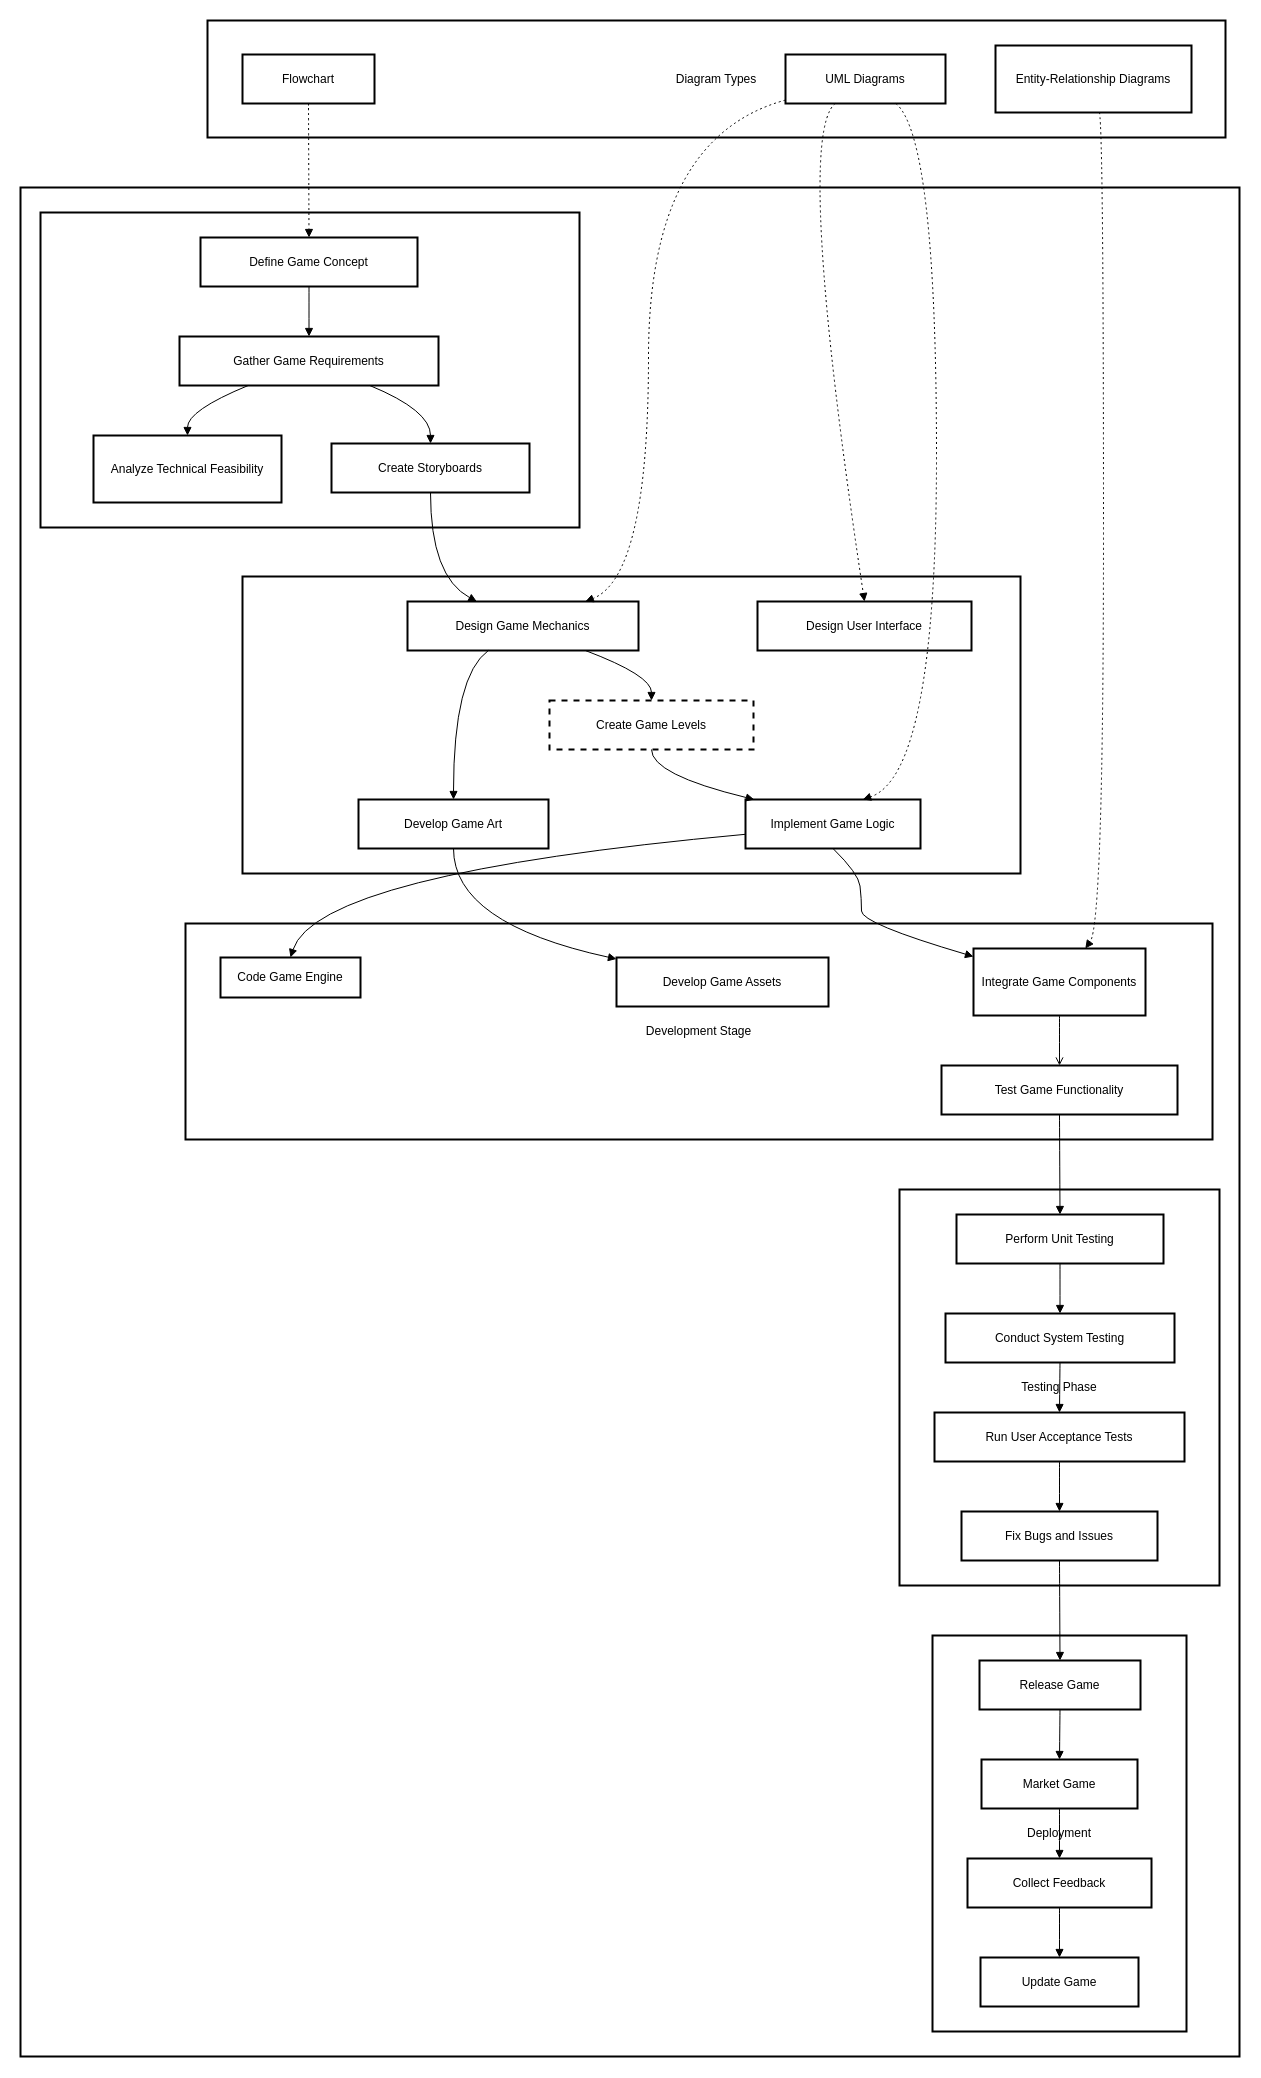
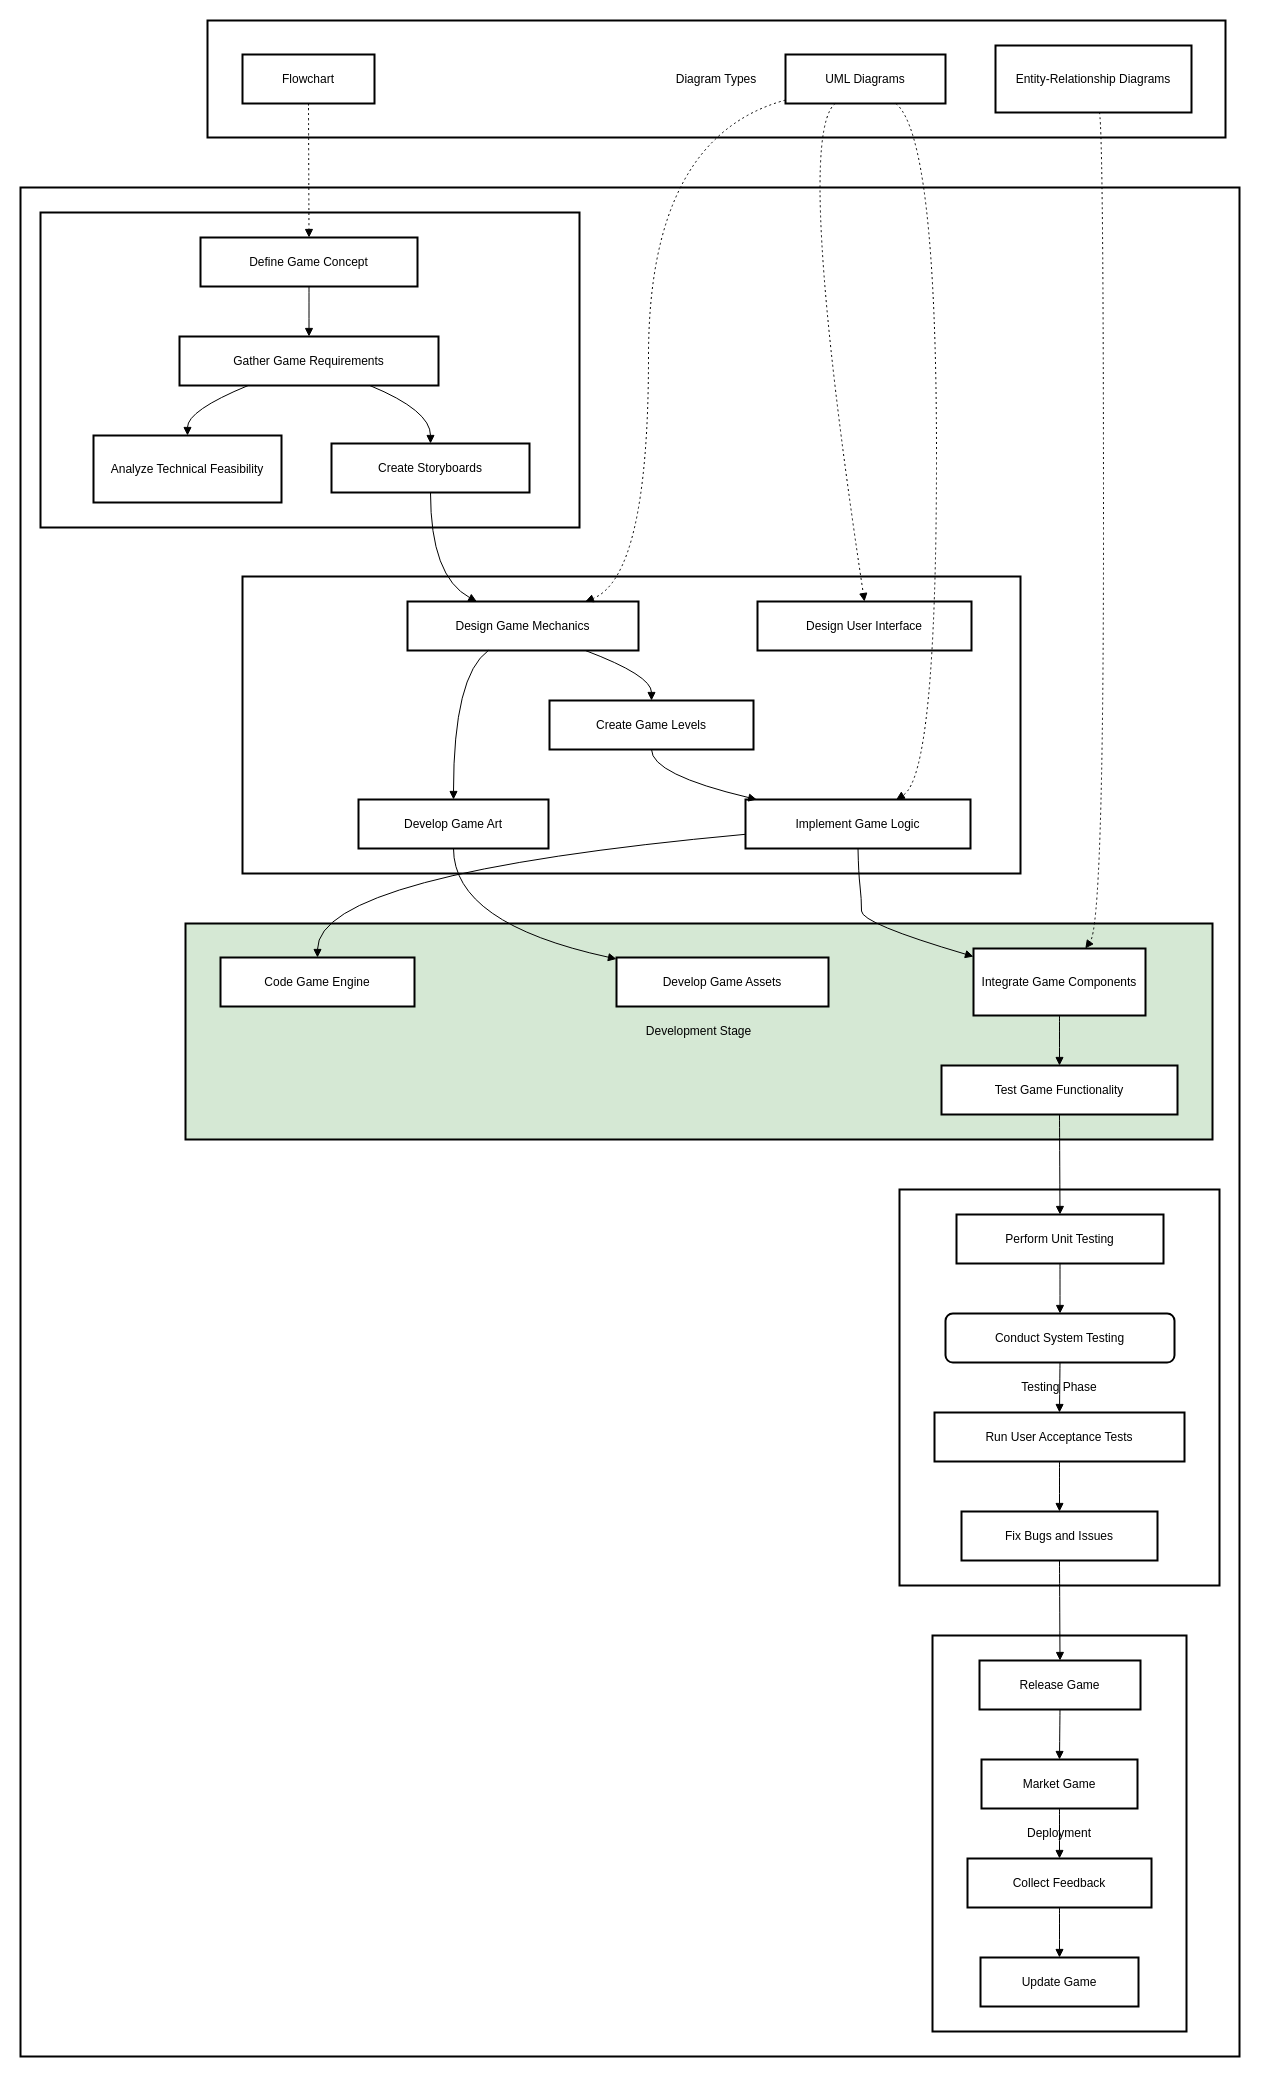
(652, 725) -> (652, 725)
(833, 824) -> (858, 824)
(291, 978) -> (318, 982)
(699, 1032) -> (699, 1032)
(1060, 1058) -> (1060, 1056)
(1060, 1338) -> (1060, 1338)
